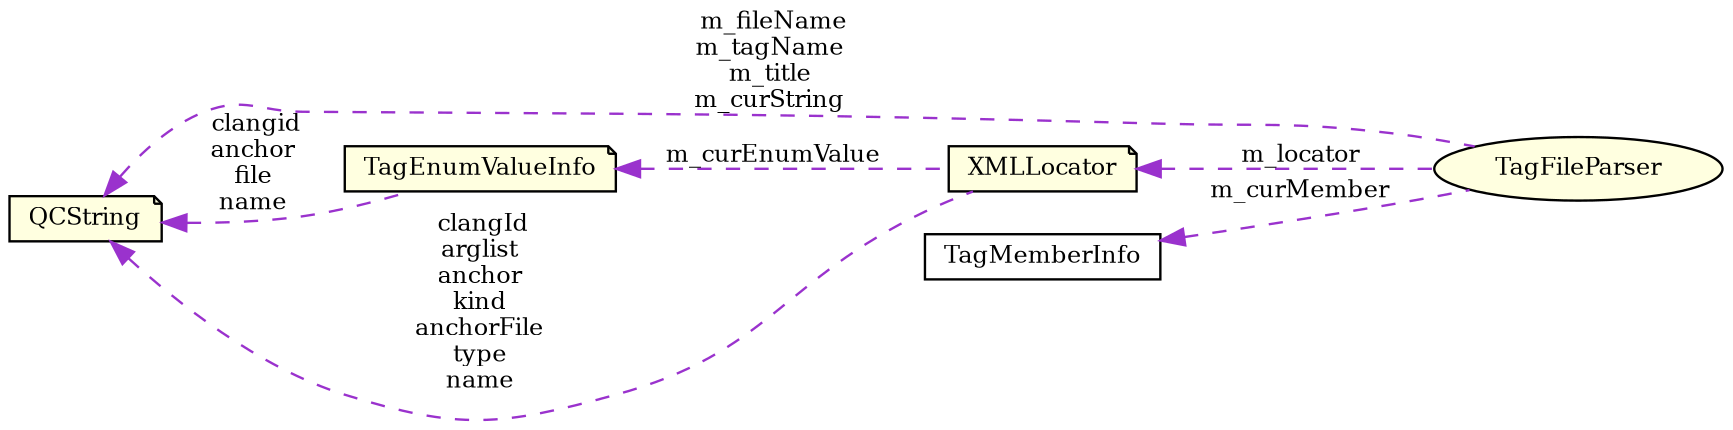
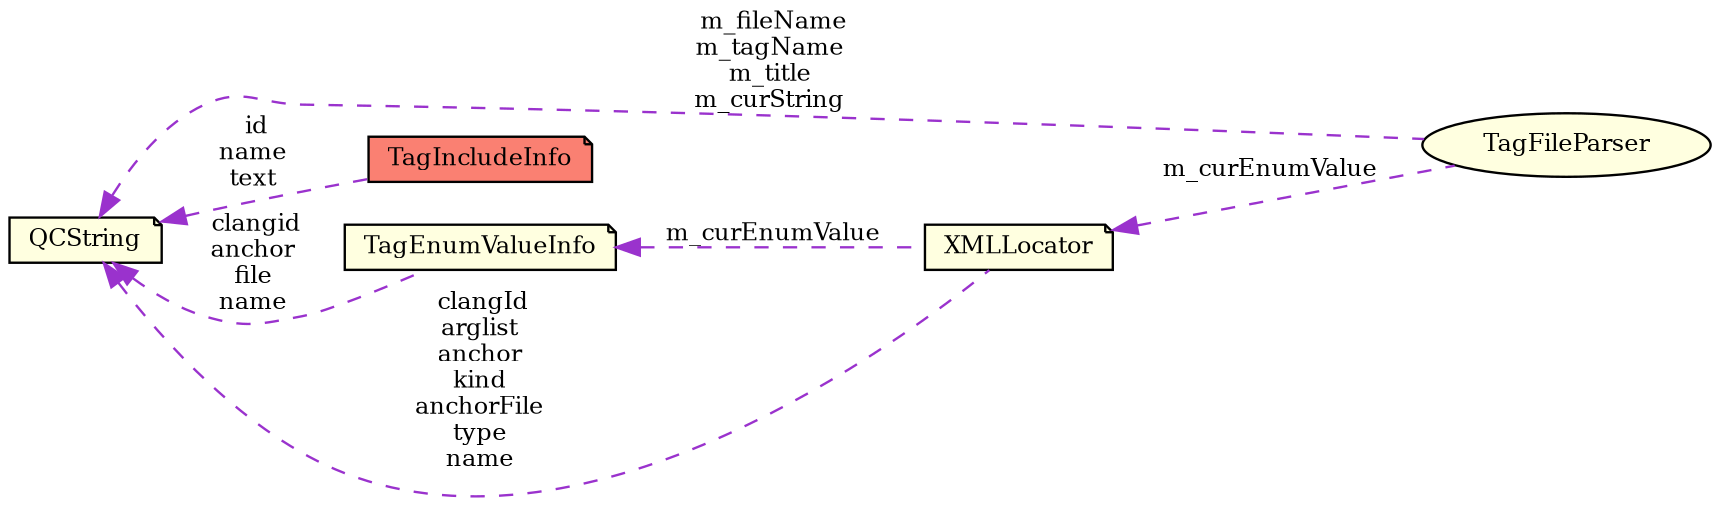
(1297, 156) -> (1267, 170)
none -> (480, 159)
(1043, 257) -> none
